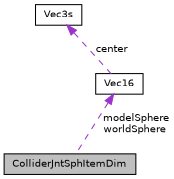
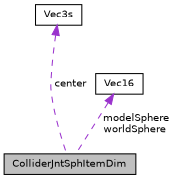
(93, 53) -> (52, 96)
